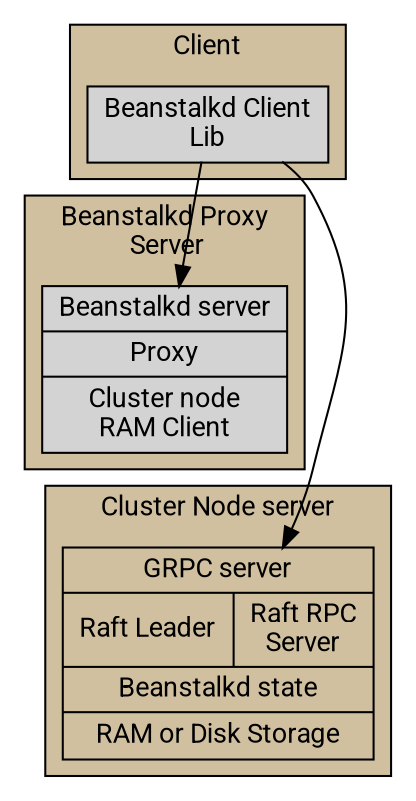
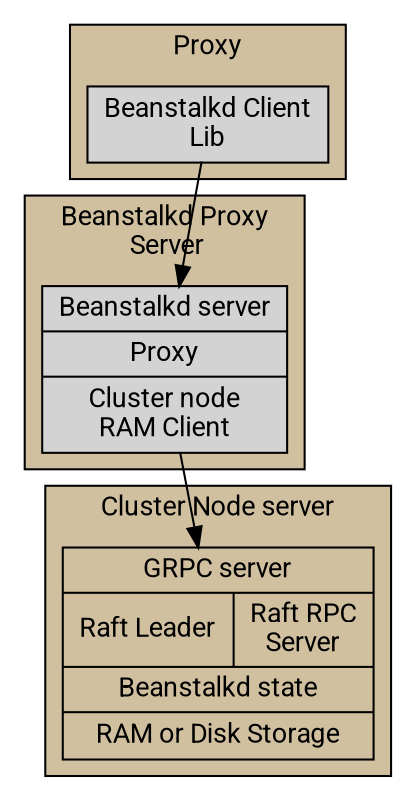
(208, 47) -> (208, 47)
(344, 340) -> (189, 499)
